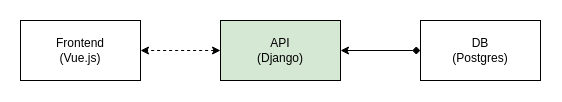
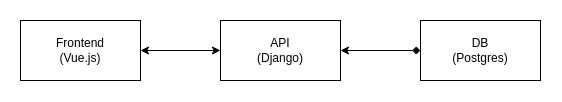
(180, 51) -> (180, 51)
(281, 51) -> (281, 51)
